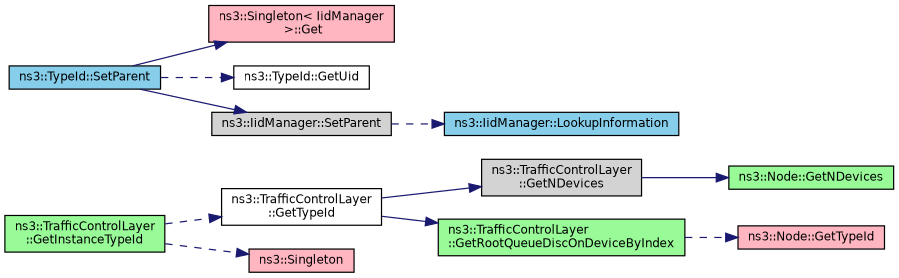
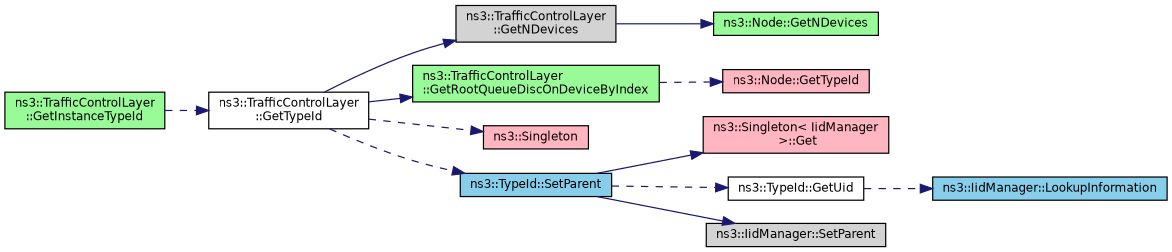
(412, 124) -> (892, 189)
none -> (390, 153)
(201, 248) -> (420, 125)
